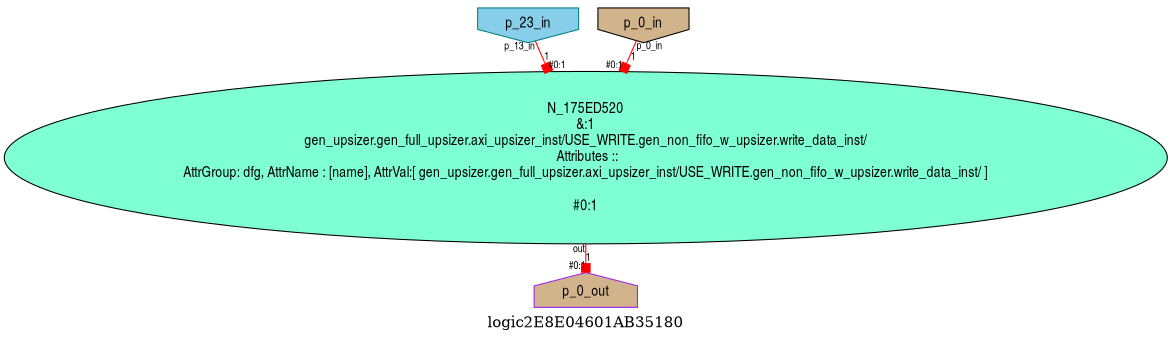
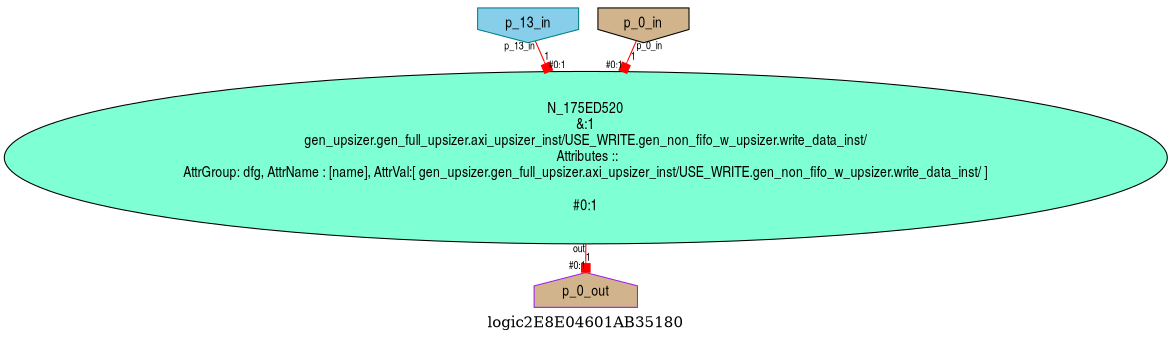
(528, 23) -> (528, 23)
